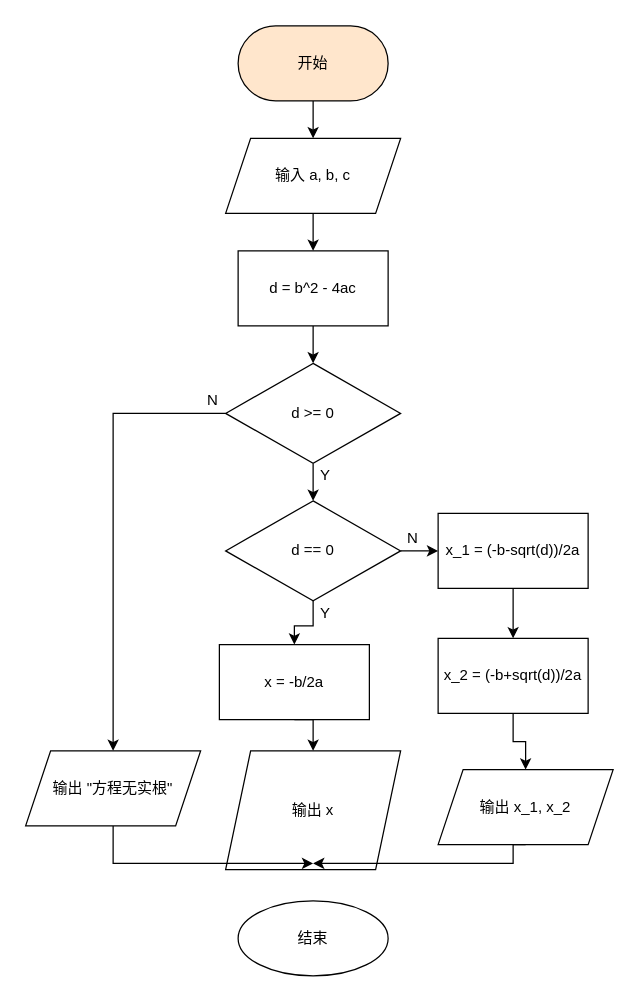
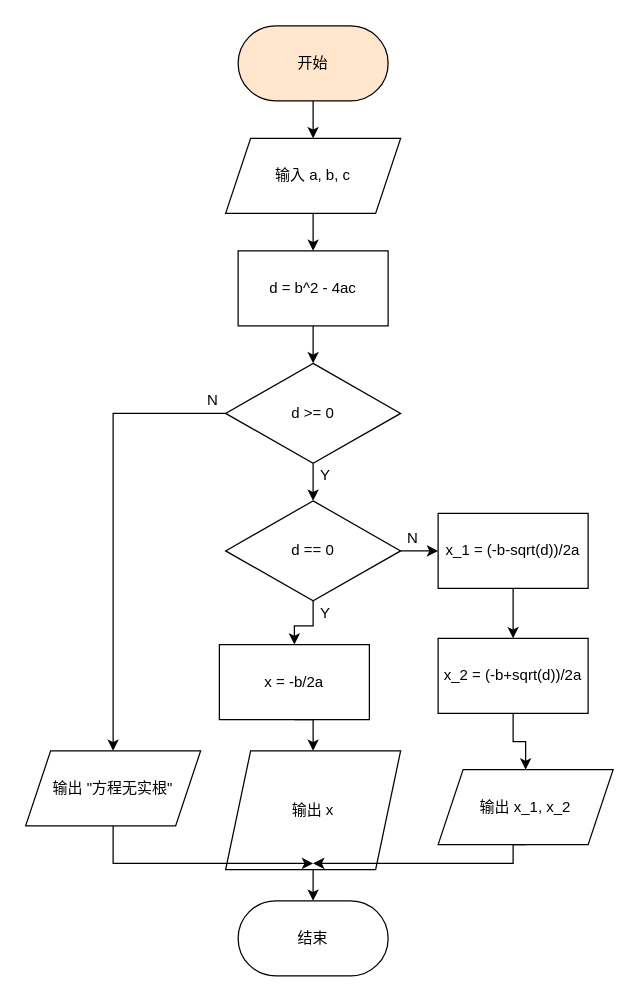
none -> (313, 881)
(313, 938) -> (313, 938)
